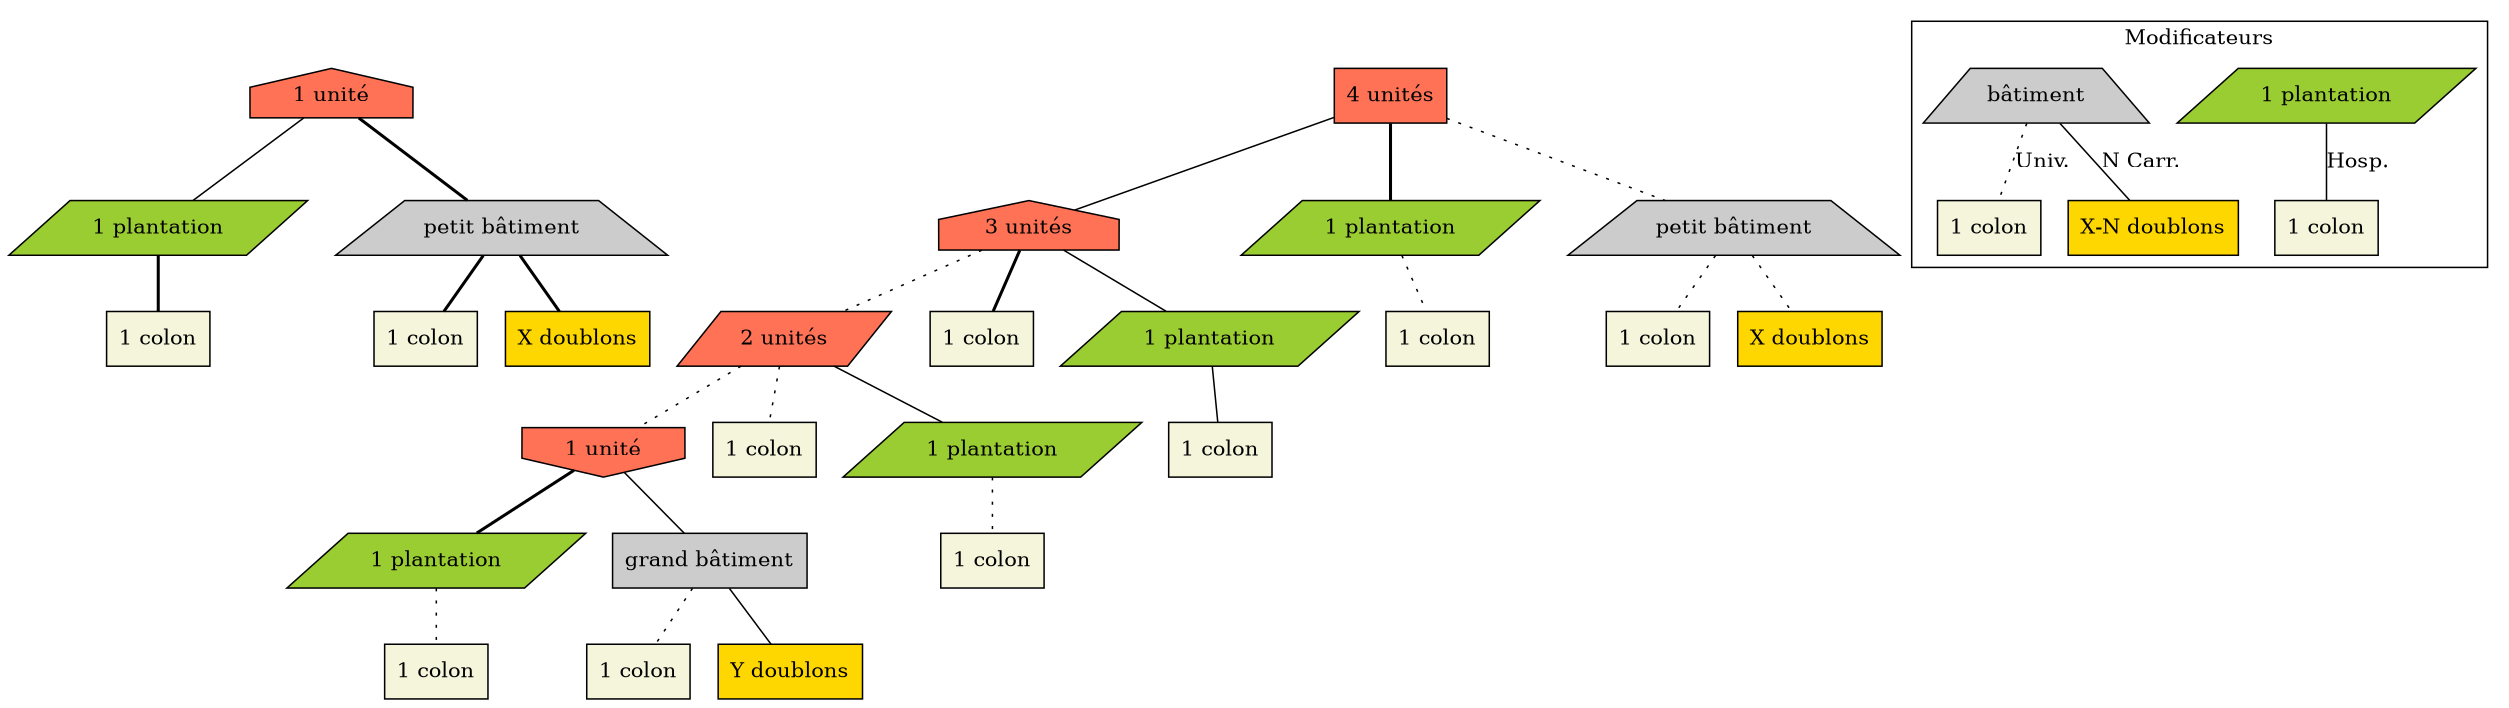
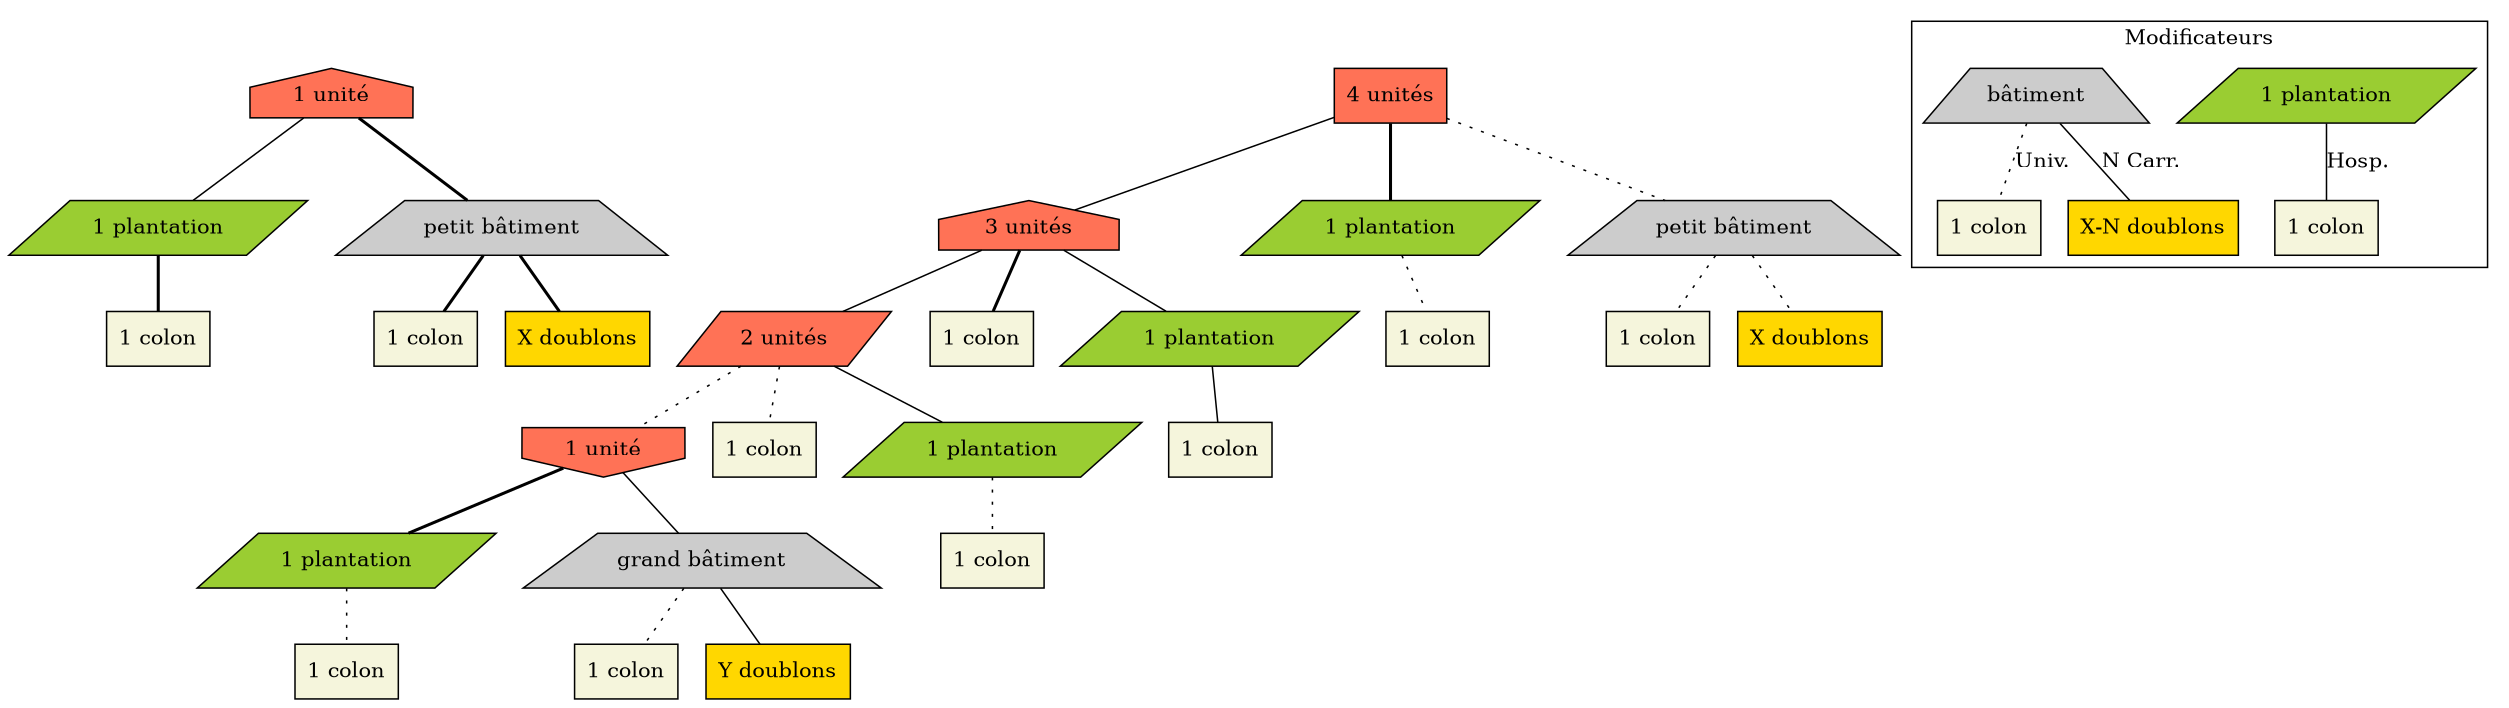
(912, 281) -> (912, 281)
(710, 561) -> (702, 561)
